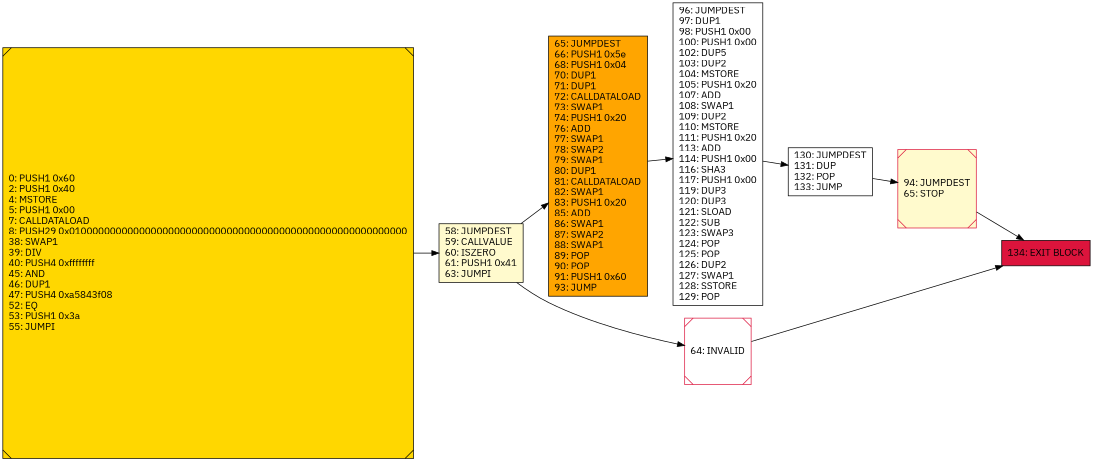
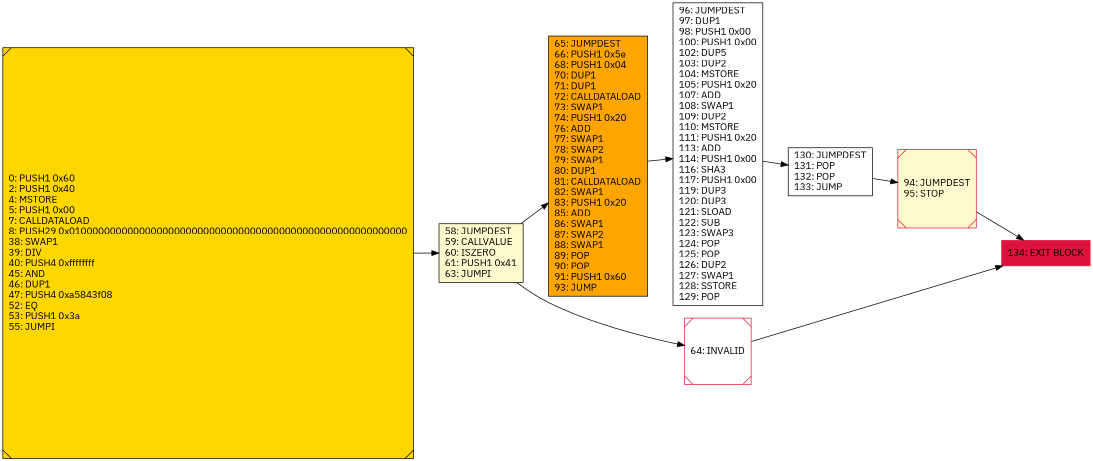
(830, 172) -> (830, 172)
(937, 189) -> (937, 189)
(1046, 253) -> (1046, 253)
